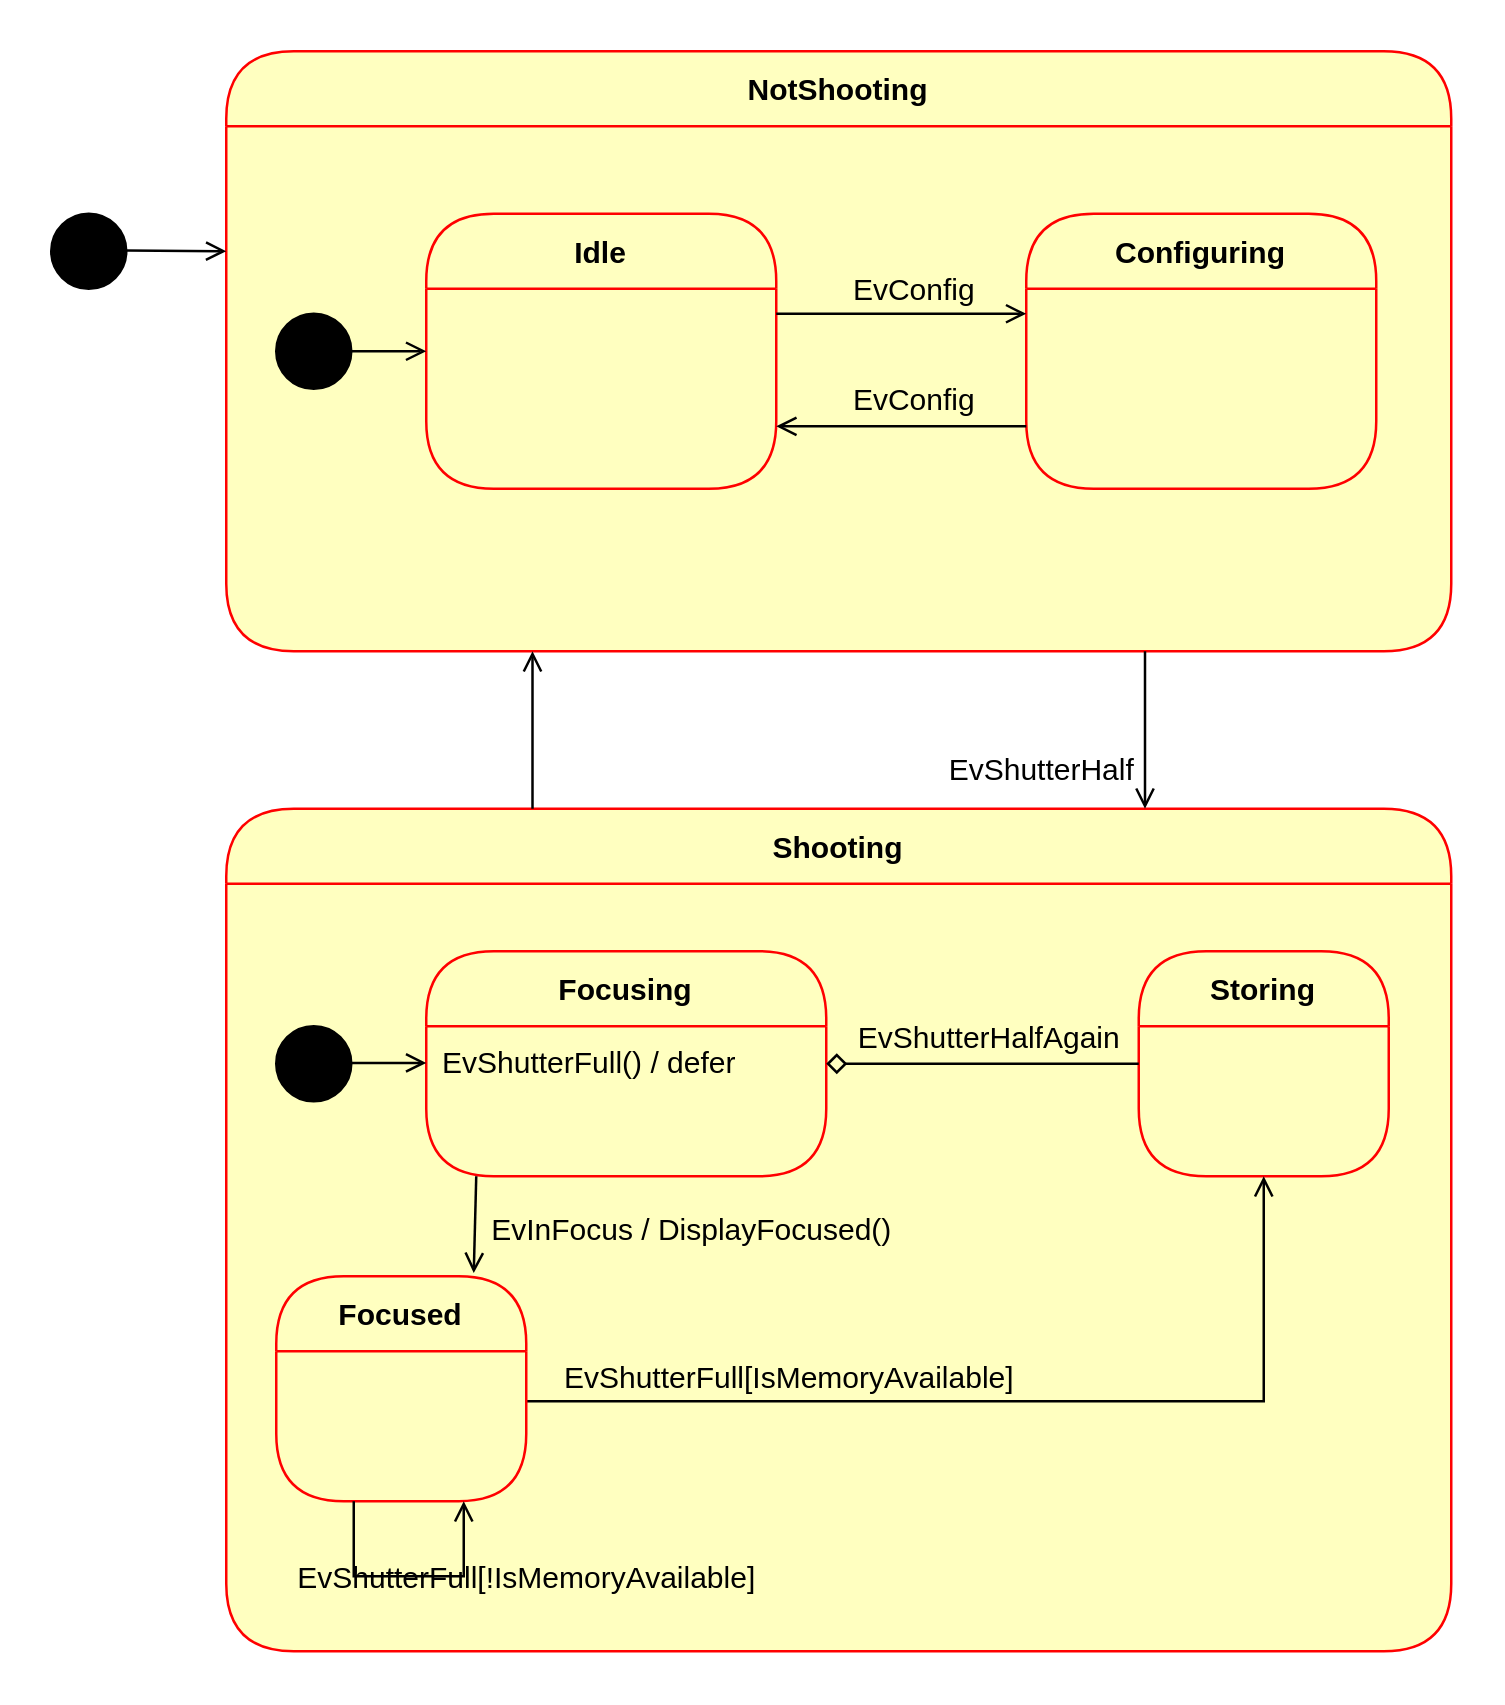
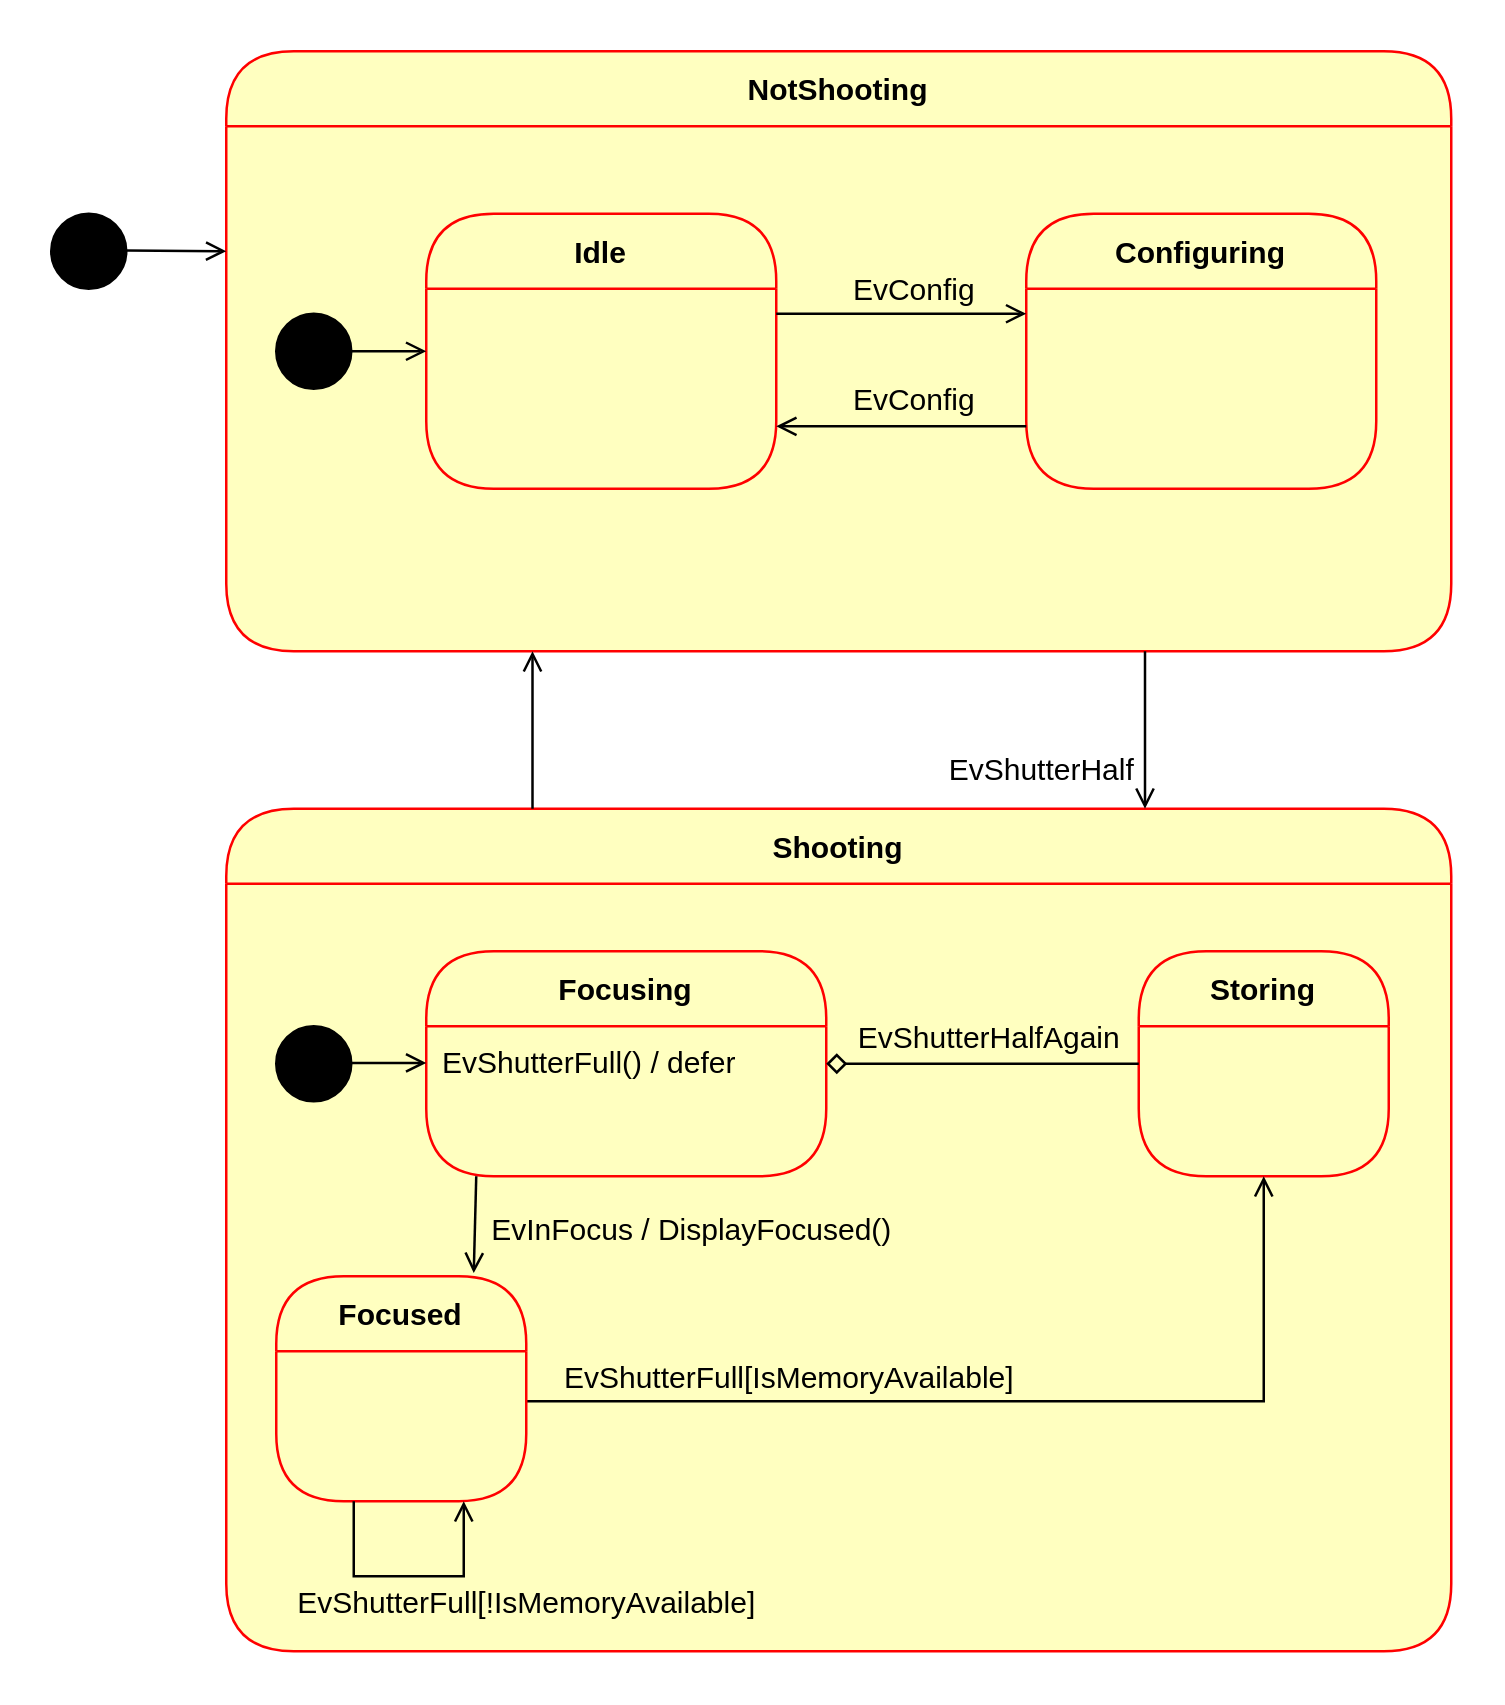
(526, 1579) -> (526, 1604)
